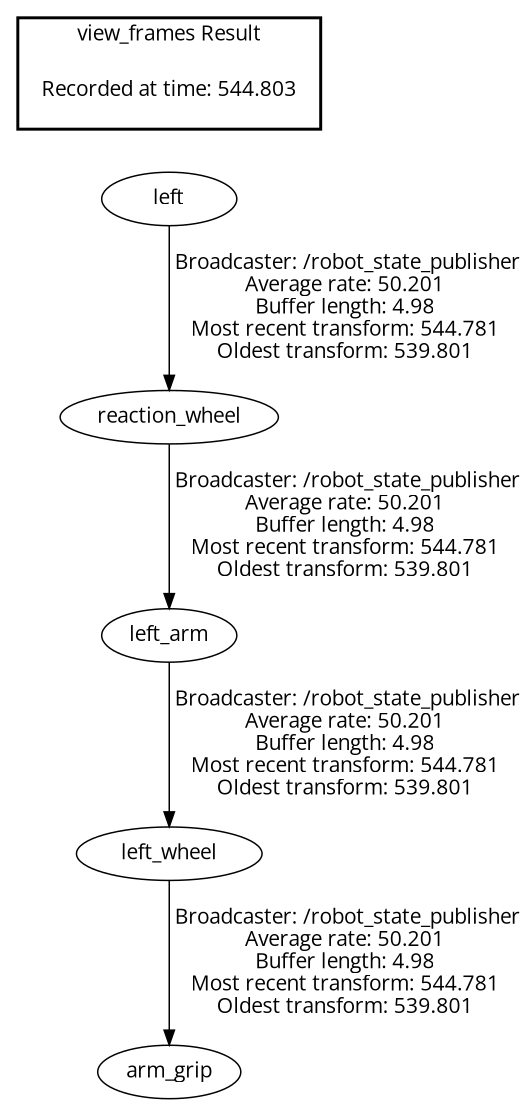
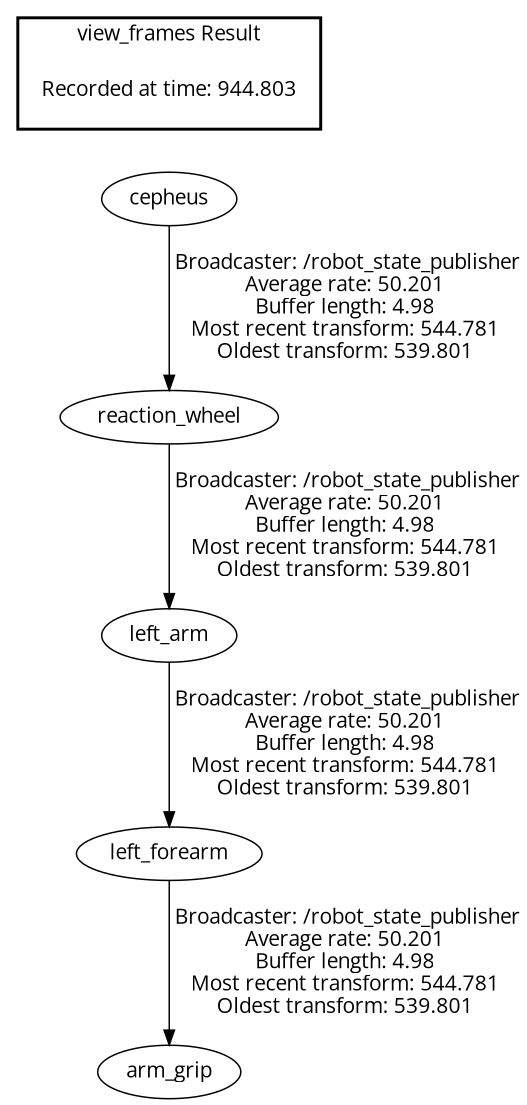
(169, 91) -> (169, 91)
(169, 199) -> (169, 199)
(169, 854) -> (169, 854)
